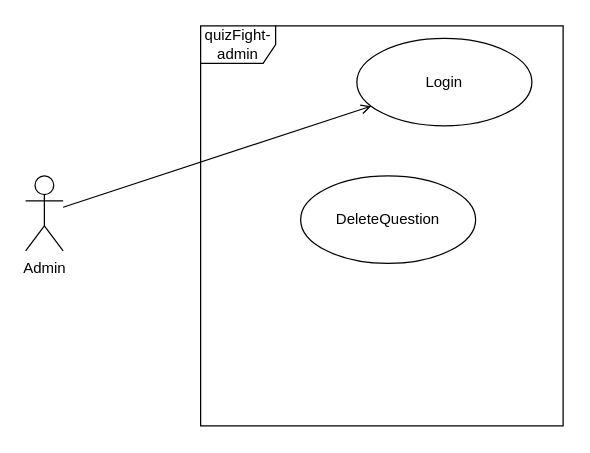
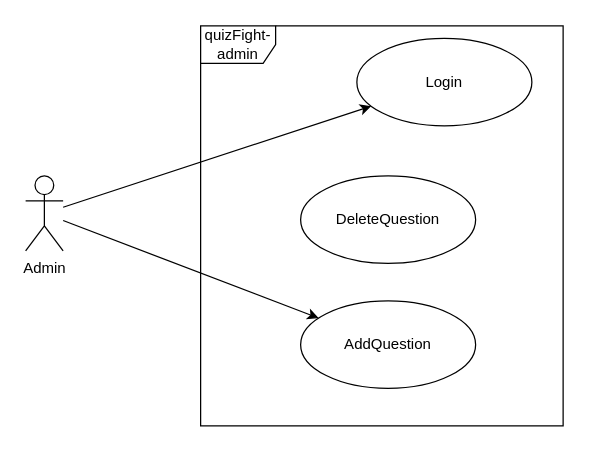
(364, 108) -> (362, 109)
none -> (187, 267)
none -> (388, 344)
